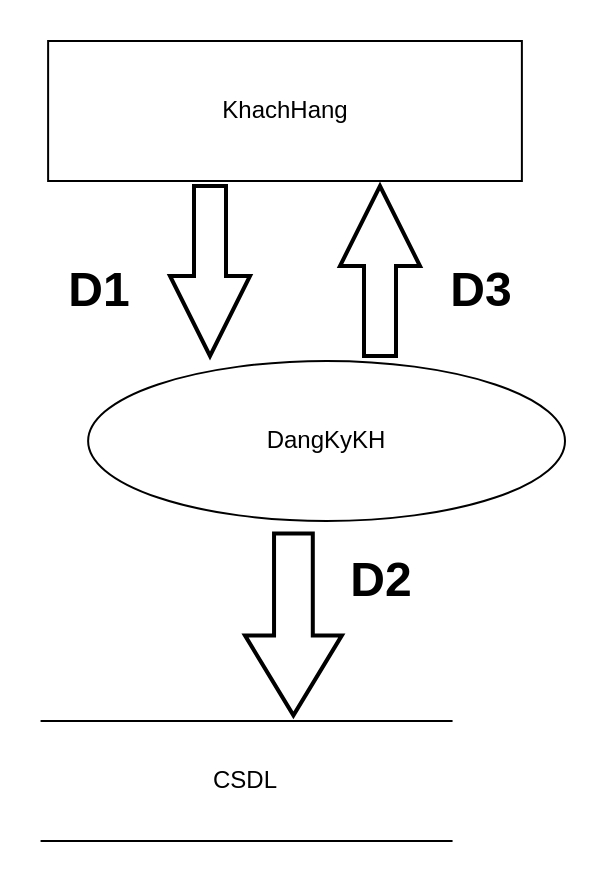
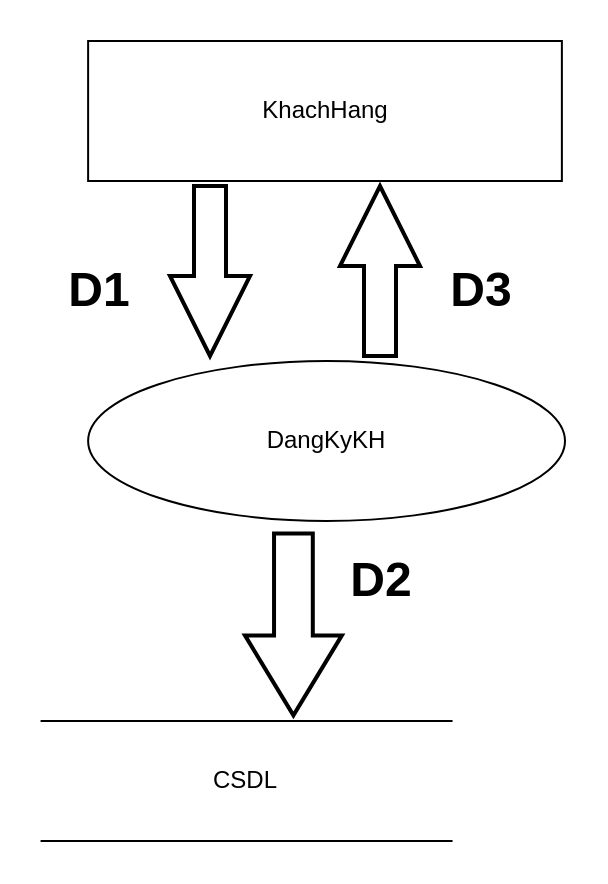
(285, 111) -> (325, 111)
